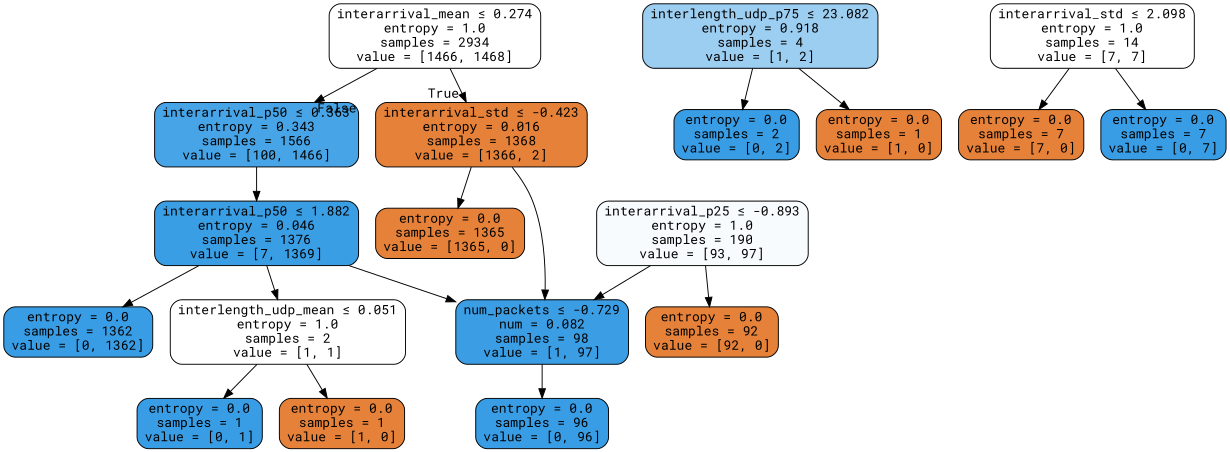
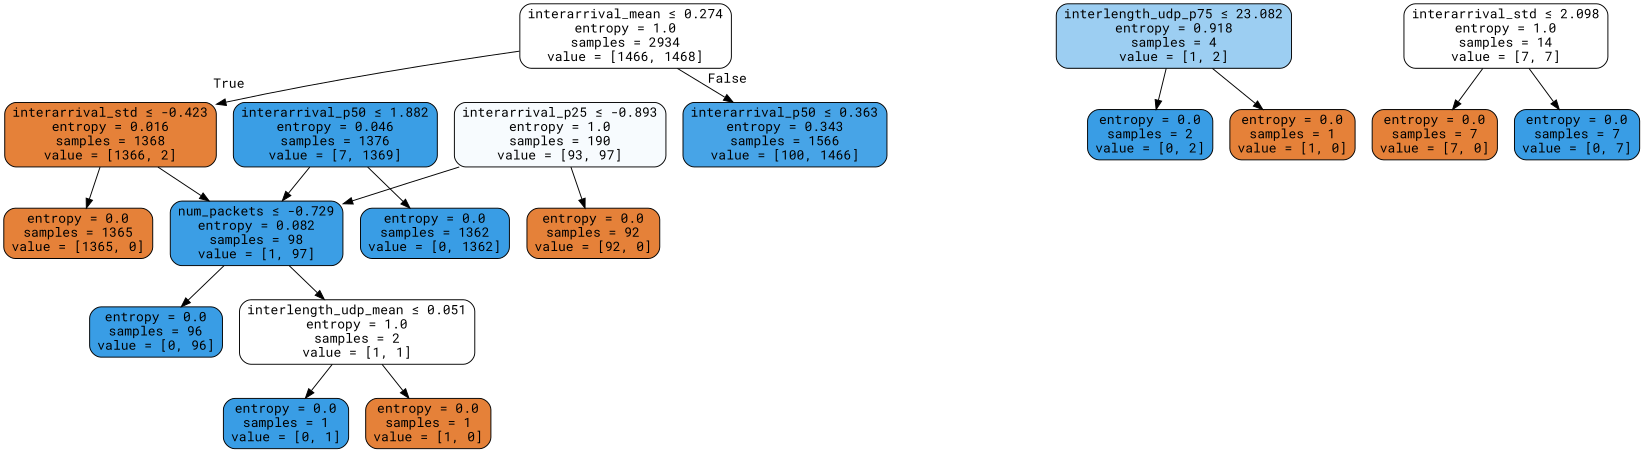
(257, 179) -> none
(271, 278) -> (303, 279)
(542, 324) -> (257, 226)
